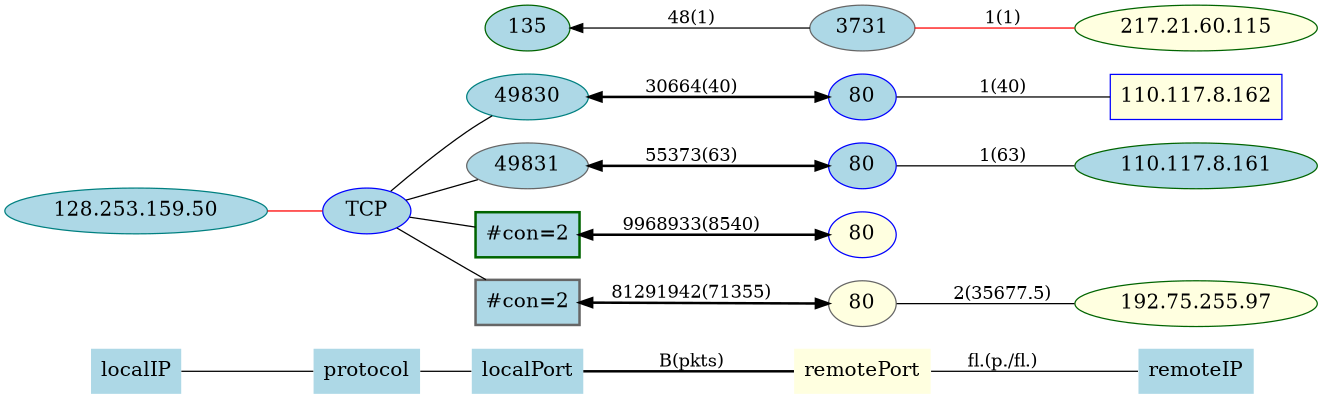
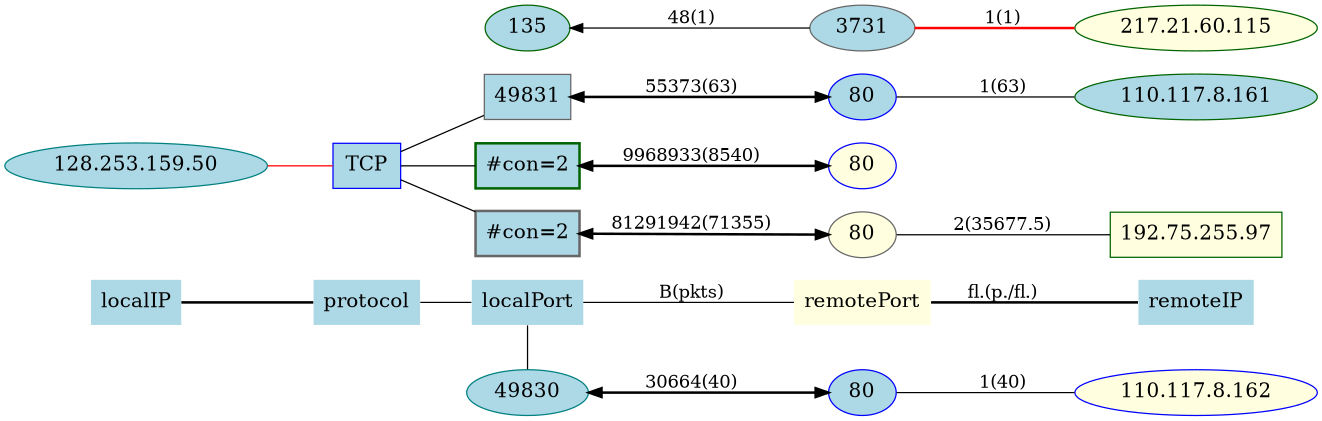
(995, 28) -> (995, 28)
(1196, 97) -> (1196, 393)
(440, 151) -> (528, 347)
(528, 166) -> (528, 97)
(367, 211) -> (367, 166)
(1196, 304) -> (1196, 235)
(247, 371) -> (247, 302)
(689, 371) -> (689, 302)
(1035, 371) -> (1035, 302)
